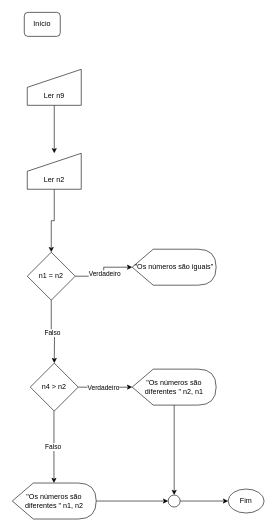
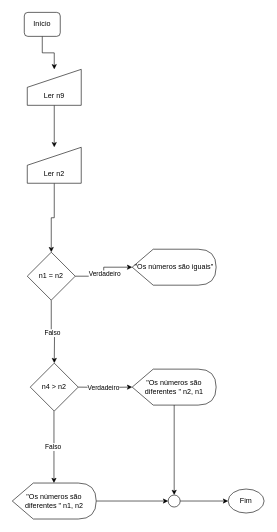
none -> (42, 52)
(54, 171) -> (54, 165)
